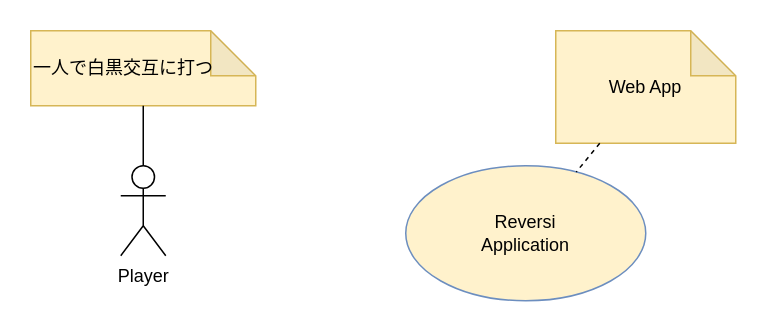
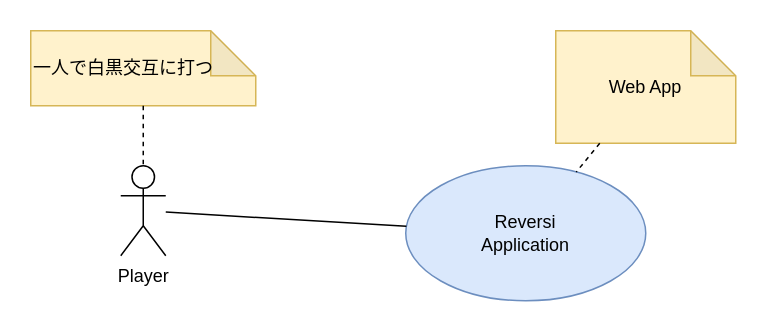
(143, 137) -> (143, 137)
none -> (286, 219)
(526, 233) -> (526, 233)
